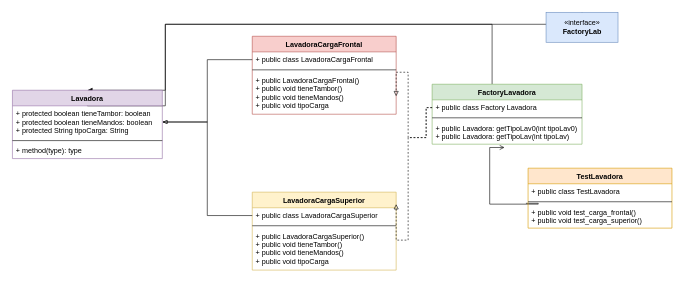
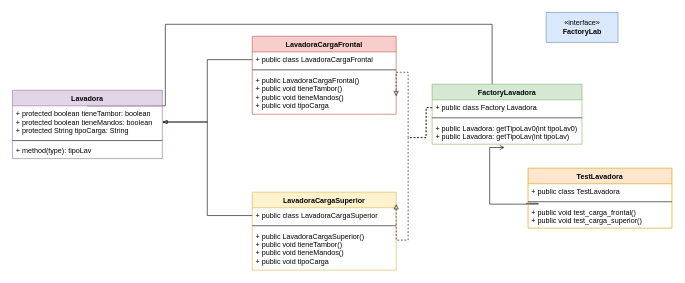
(520, 24) -> none
(53, 151) -> (58, 151)
